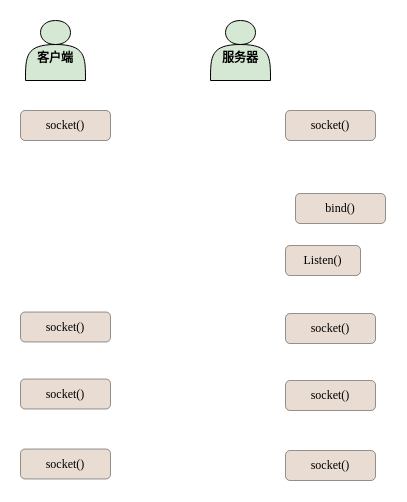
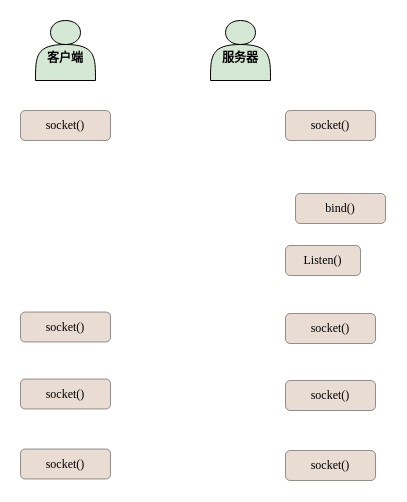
(56, 51) -> (66, 51)
